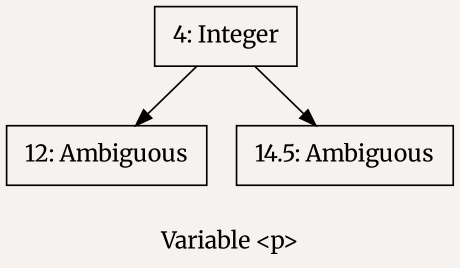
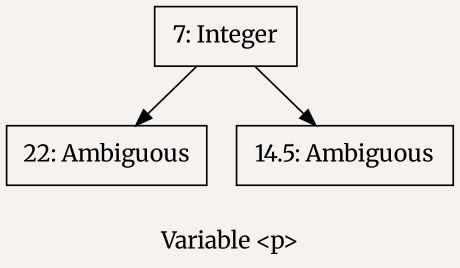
(226, 36) -> (226, 36)
(107, 155) -> (107, 155)
